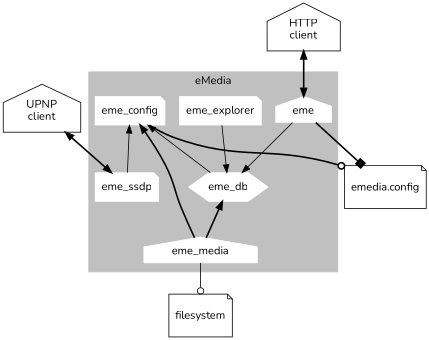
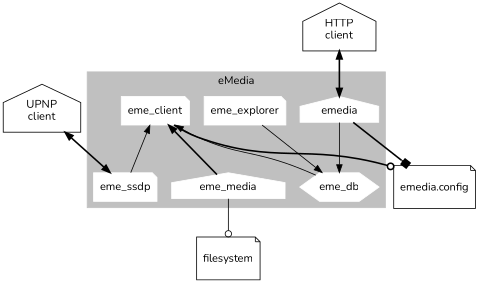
(130, 111) -> (155, 111)
(304, 111) -> (339, 111)
(213, 223) -> none
